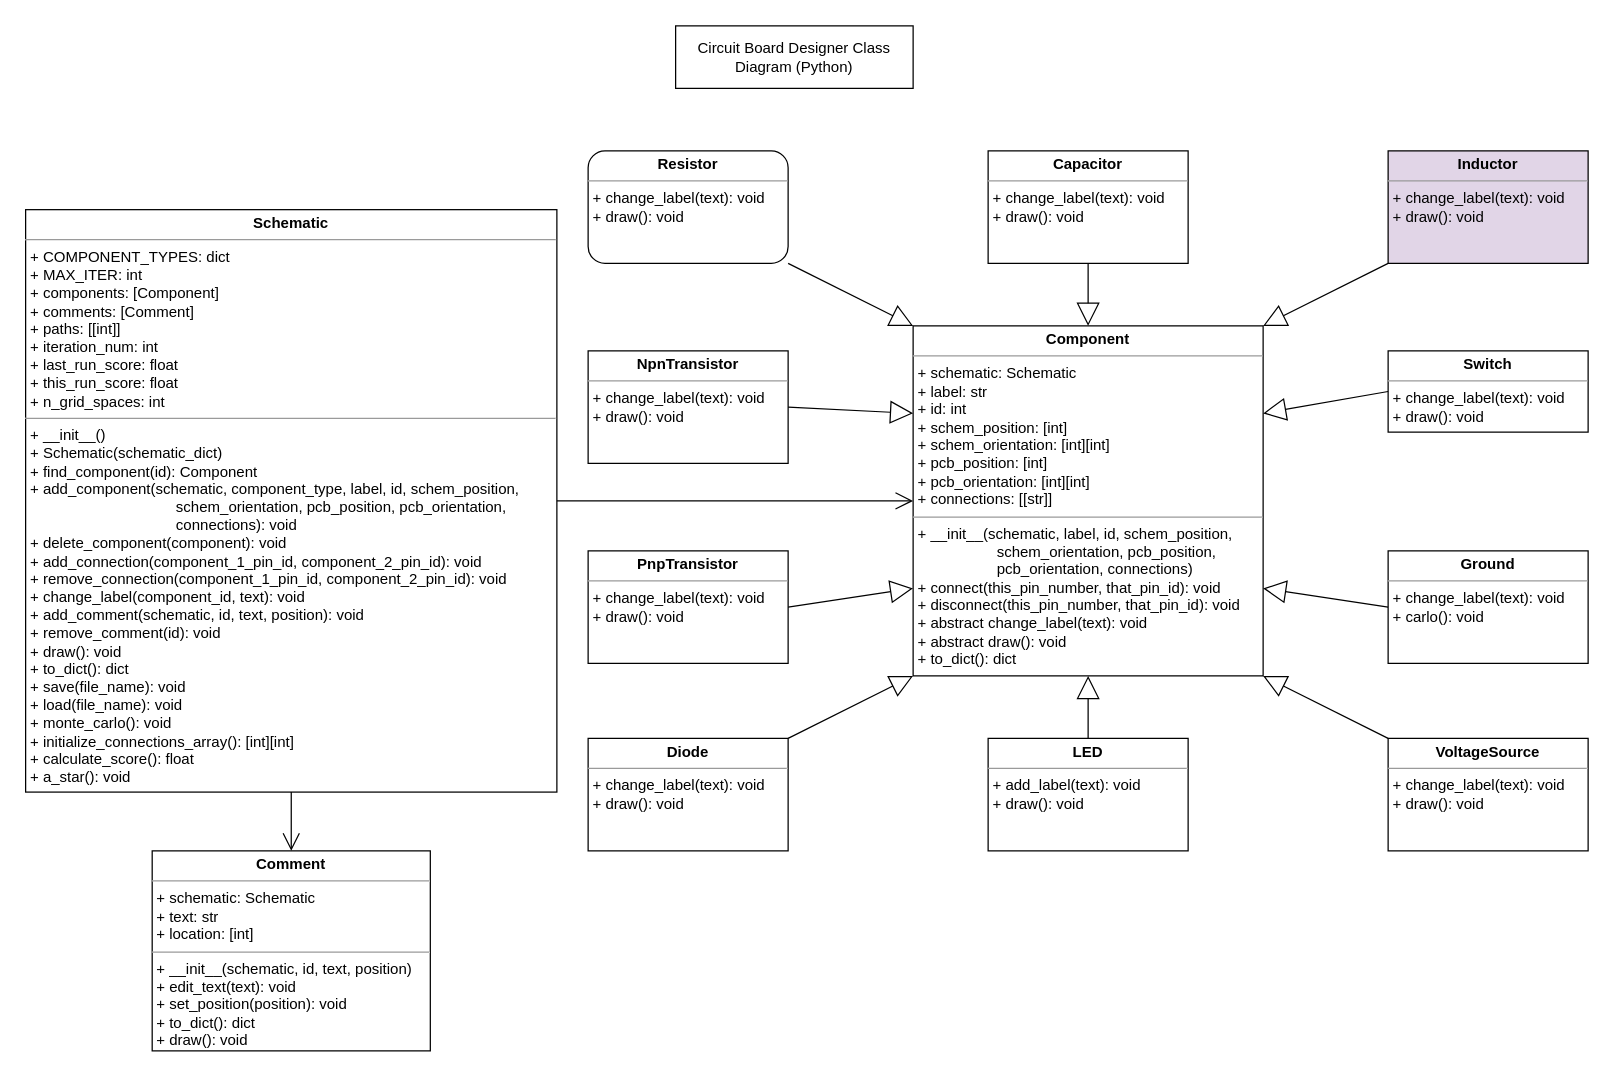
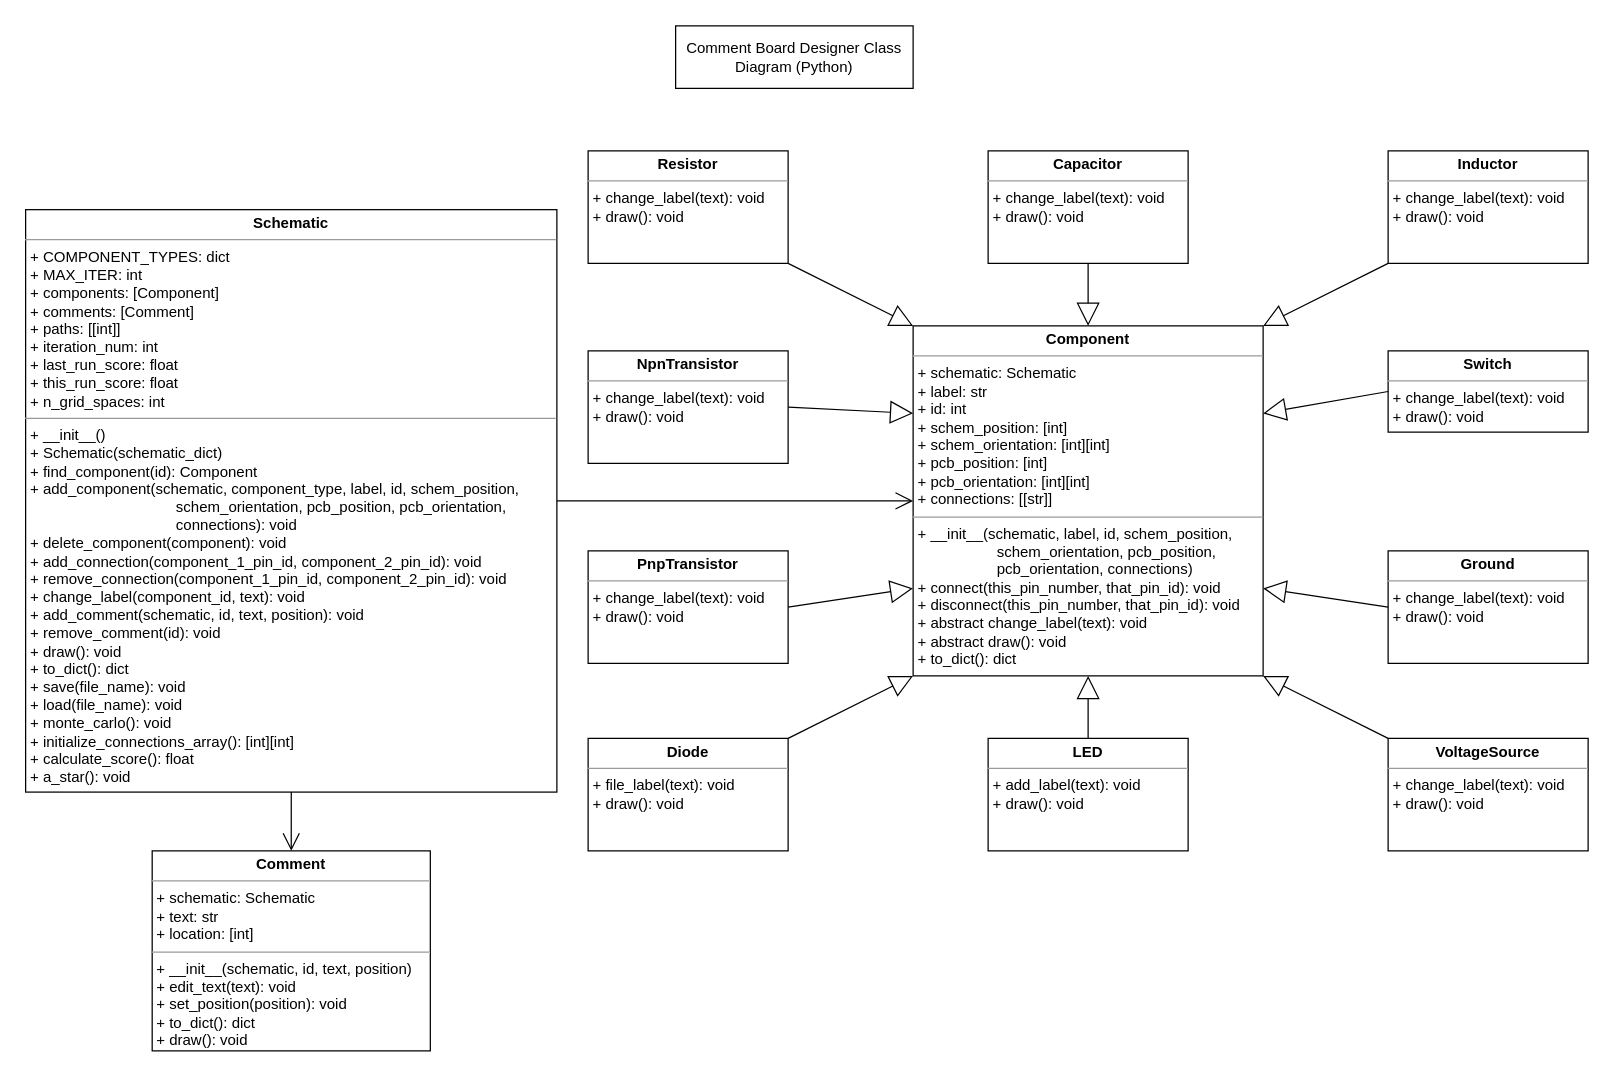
(794, 57) -> (794, 57)
(688, 207) -> (688, 207)
(1488, 207) -> (1488, 207)
(1486, 578) -> (1486, 578)
(686, 765) -> (673, 765)
